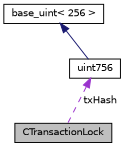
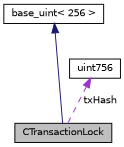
(77, 45) -> (59, 78)
